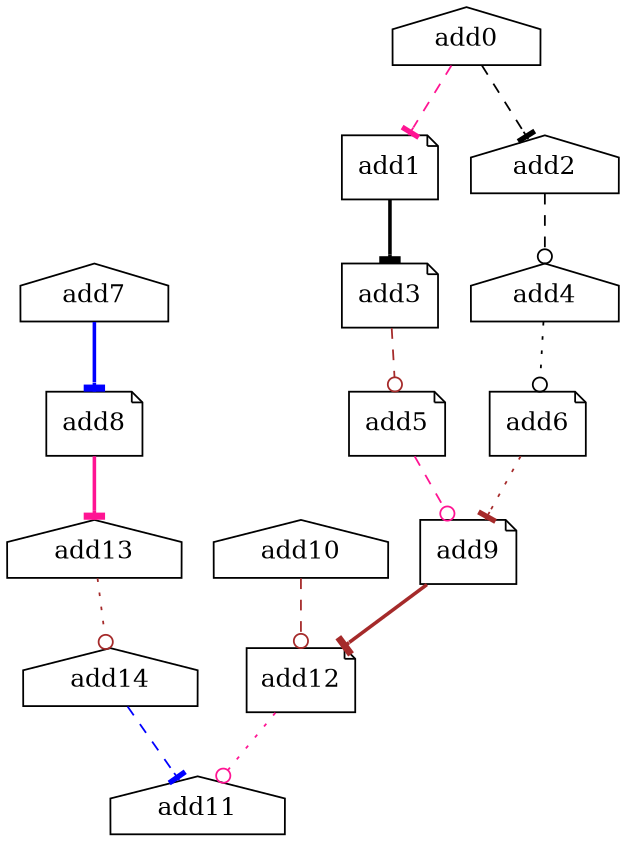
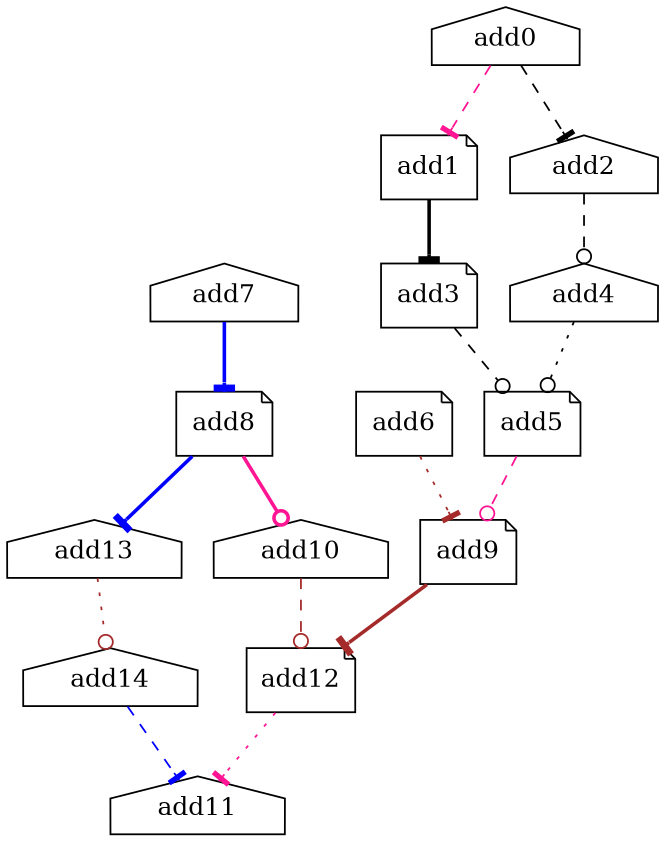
(542, 350) -> (562, 350)
(393, 353) -> (476, 354)
(94, 484) -> (159, 488)
none -> (260, 484)
(252, 741) -> (250, 743)
